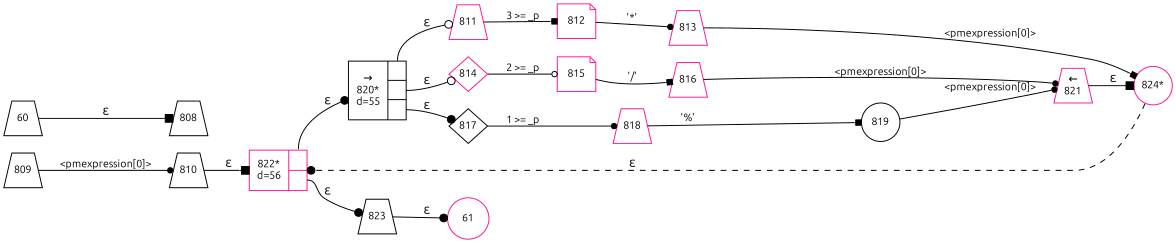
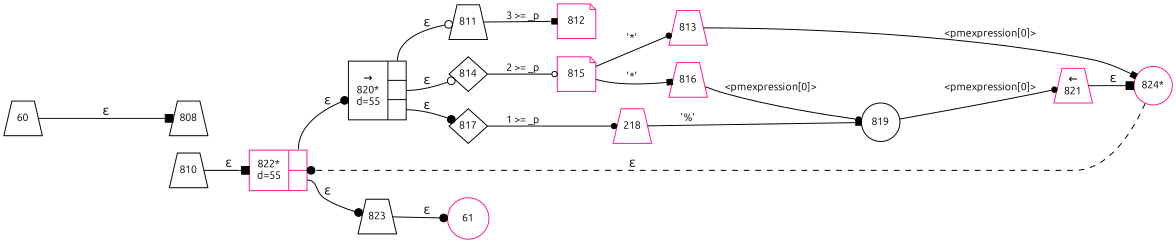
(468, 22) -> (468, 22)
(632, 25) -> (631, 52)
(468, 74) -> (468, 74)
(632, 77) -> (632, 77)
(878, 77) -> (780, 106)
(632, 126) -> (632, 126)
(23, 170) -> none
(269, 176) -> (269, 176)
